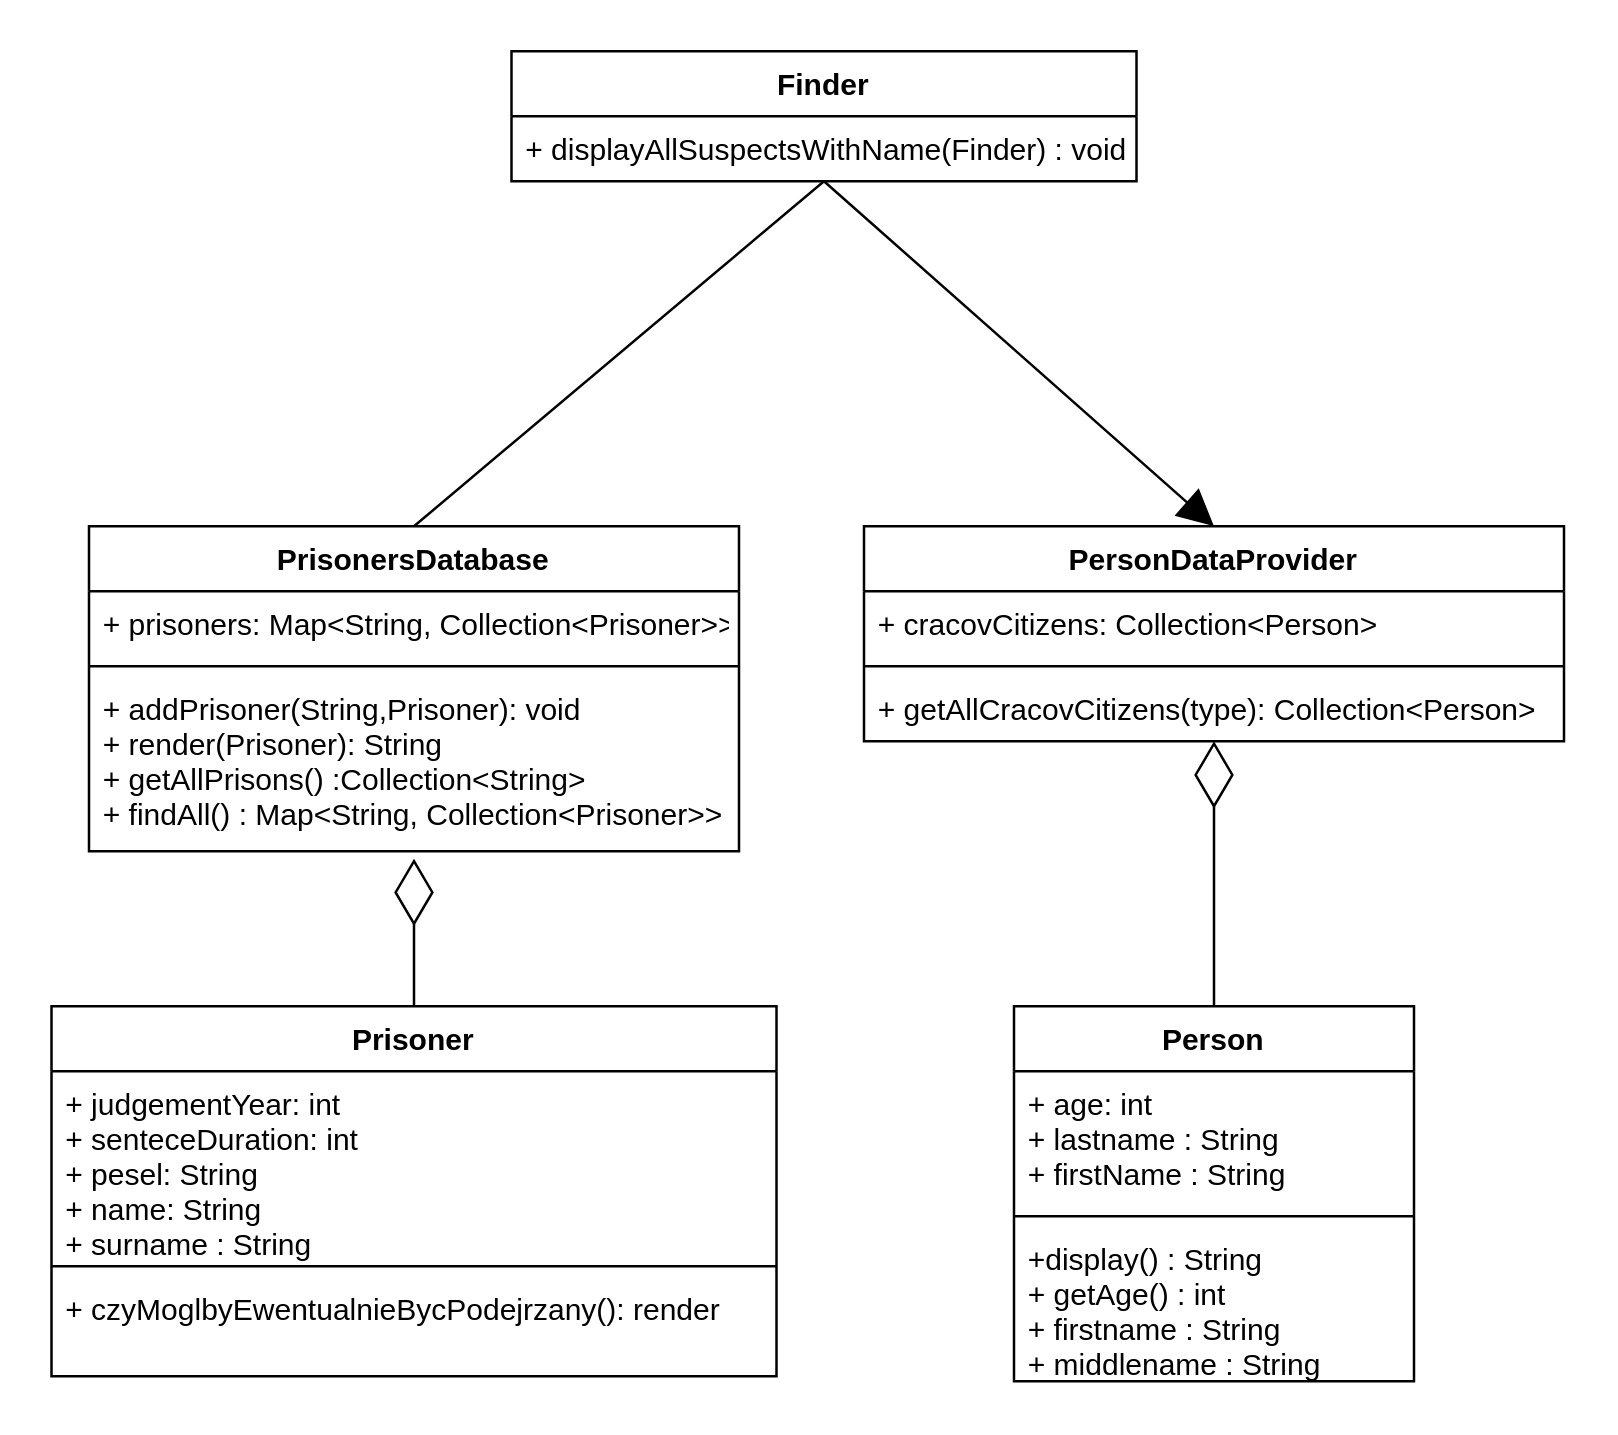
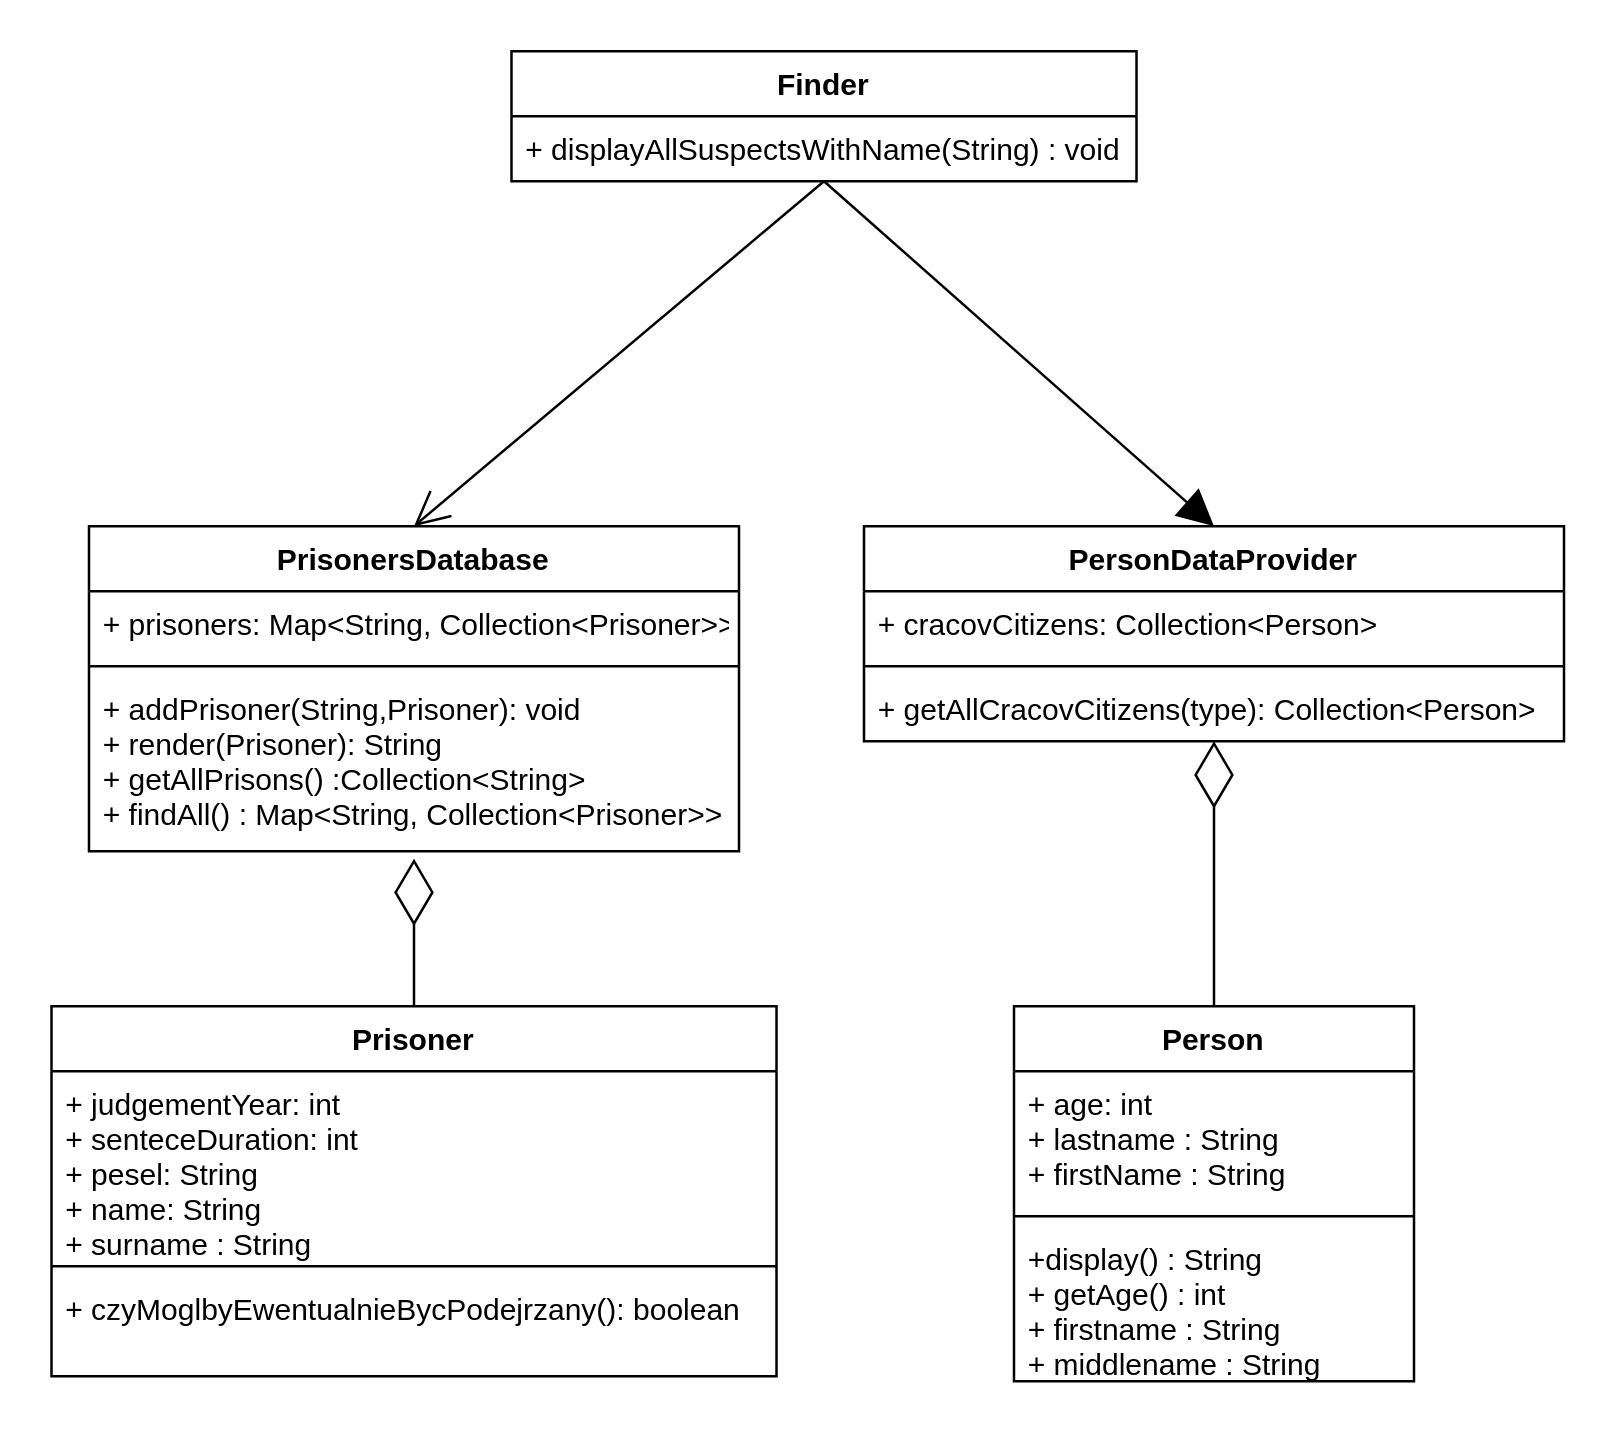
(843, 150) -> (843, 150)
(418, 522) -> (420, 521)
(420, 1310) -> (424, 1310)
